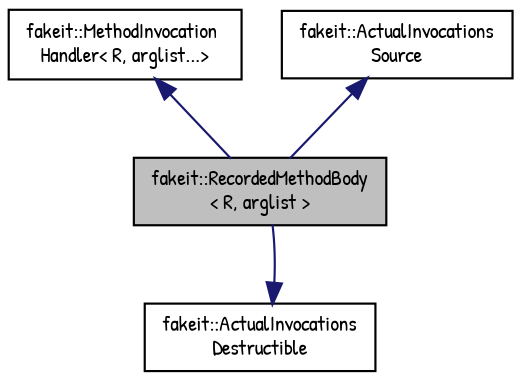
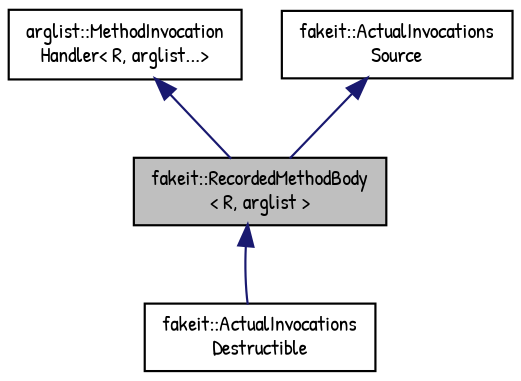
(125, 45) -> (125, 45)
(275, 254) -> (246, 275)
